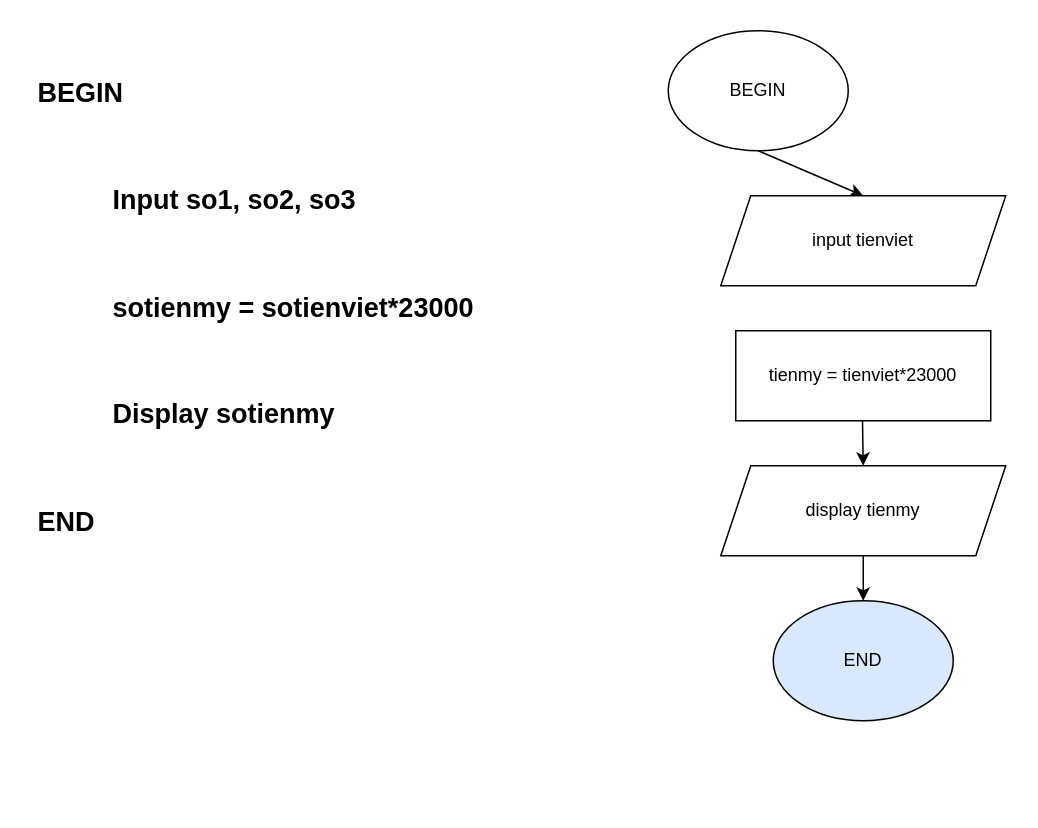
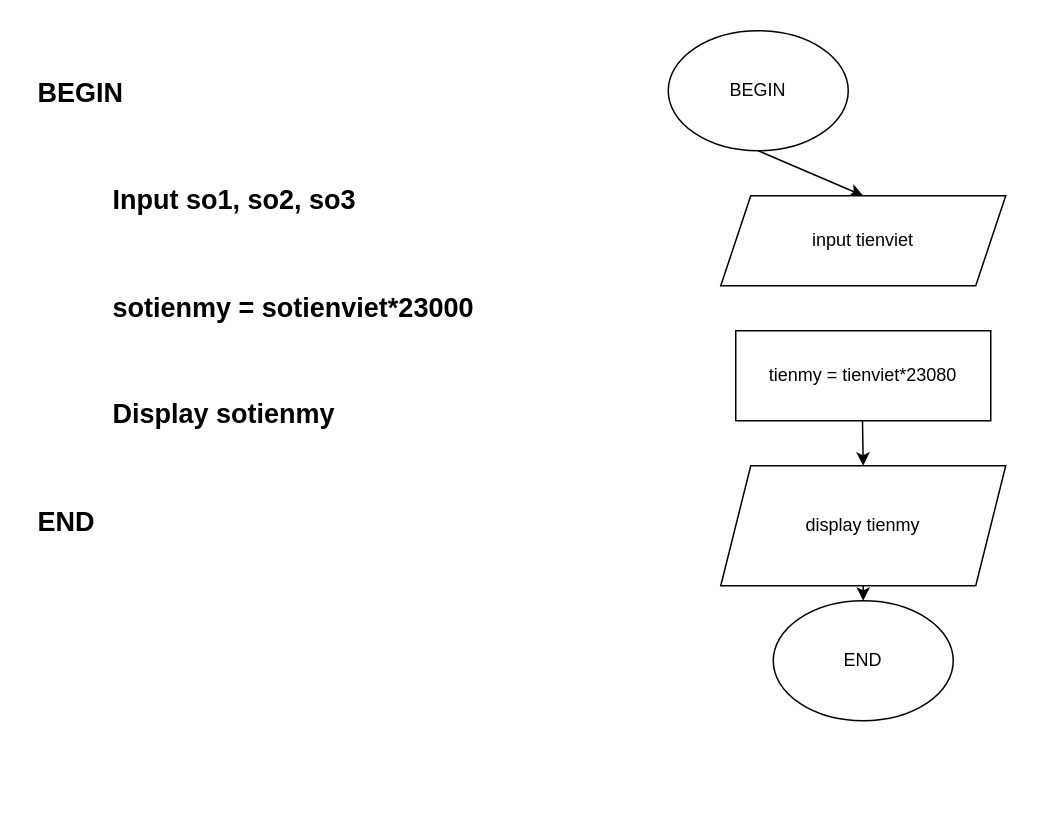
(863, 376) -> (863, 376)
(863, 511) -> (863, 526)
(863, 661) -> (863, 661)
